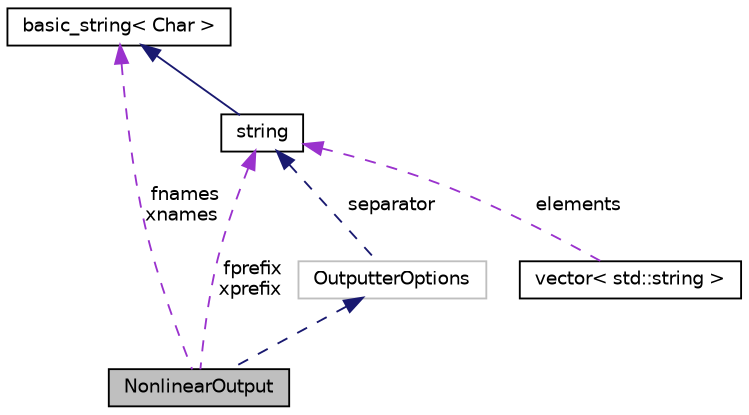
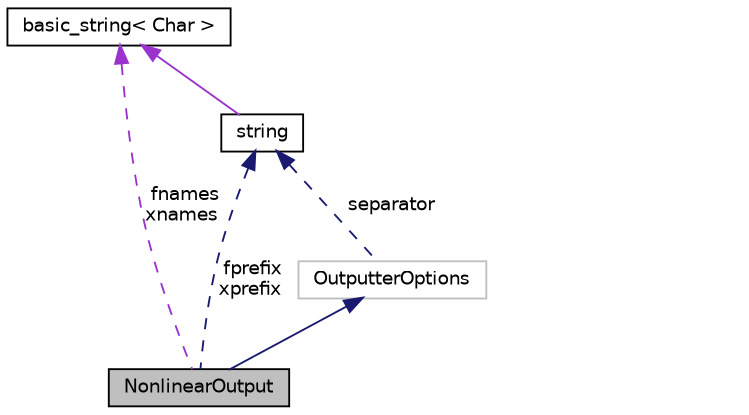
(198, 85) -> (198, 85)
(216, 267) -> (216, 267)
(630, 280) -> none
(287, 338) -> (287, 338)
